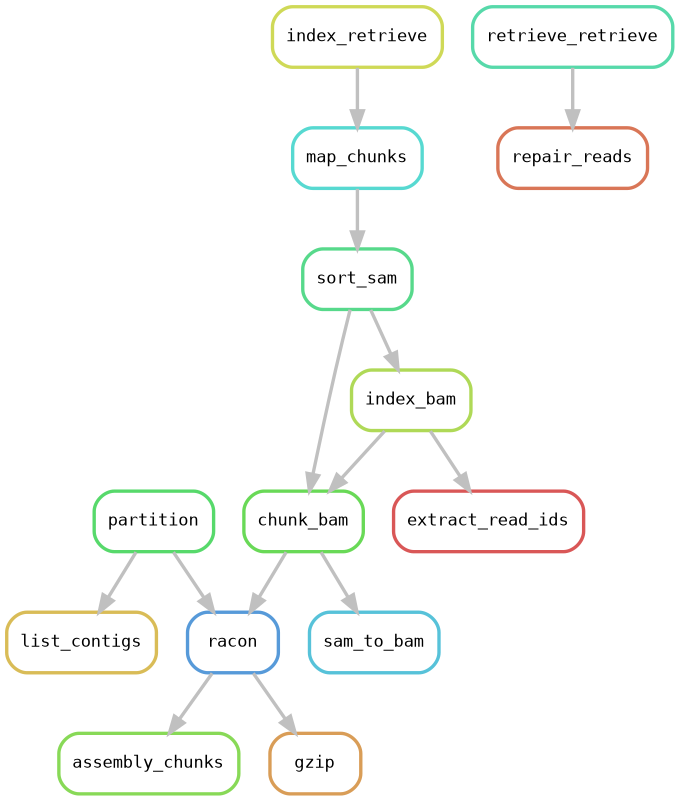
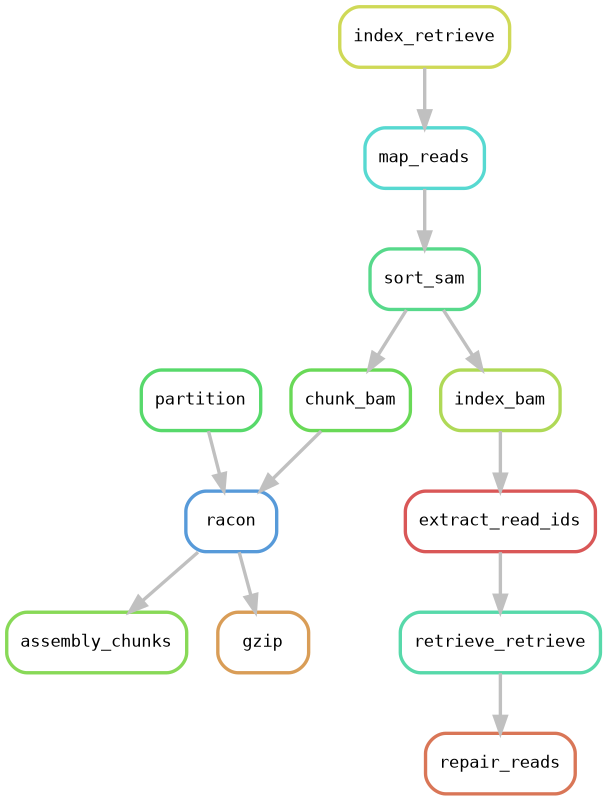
(357, 158) -> (425, 158)
(363, 455) -> none
none -> (500, 574)
(82, 643) -> none
(374, 643) -> none
